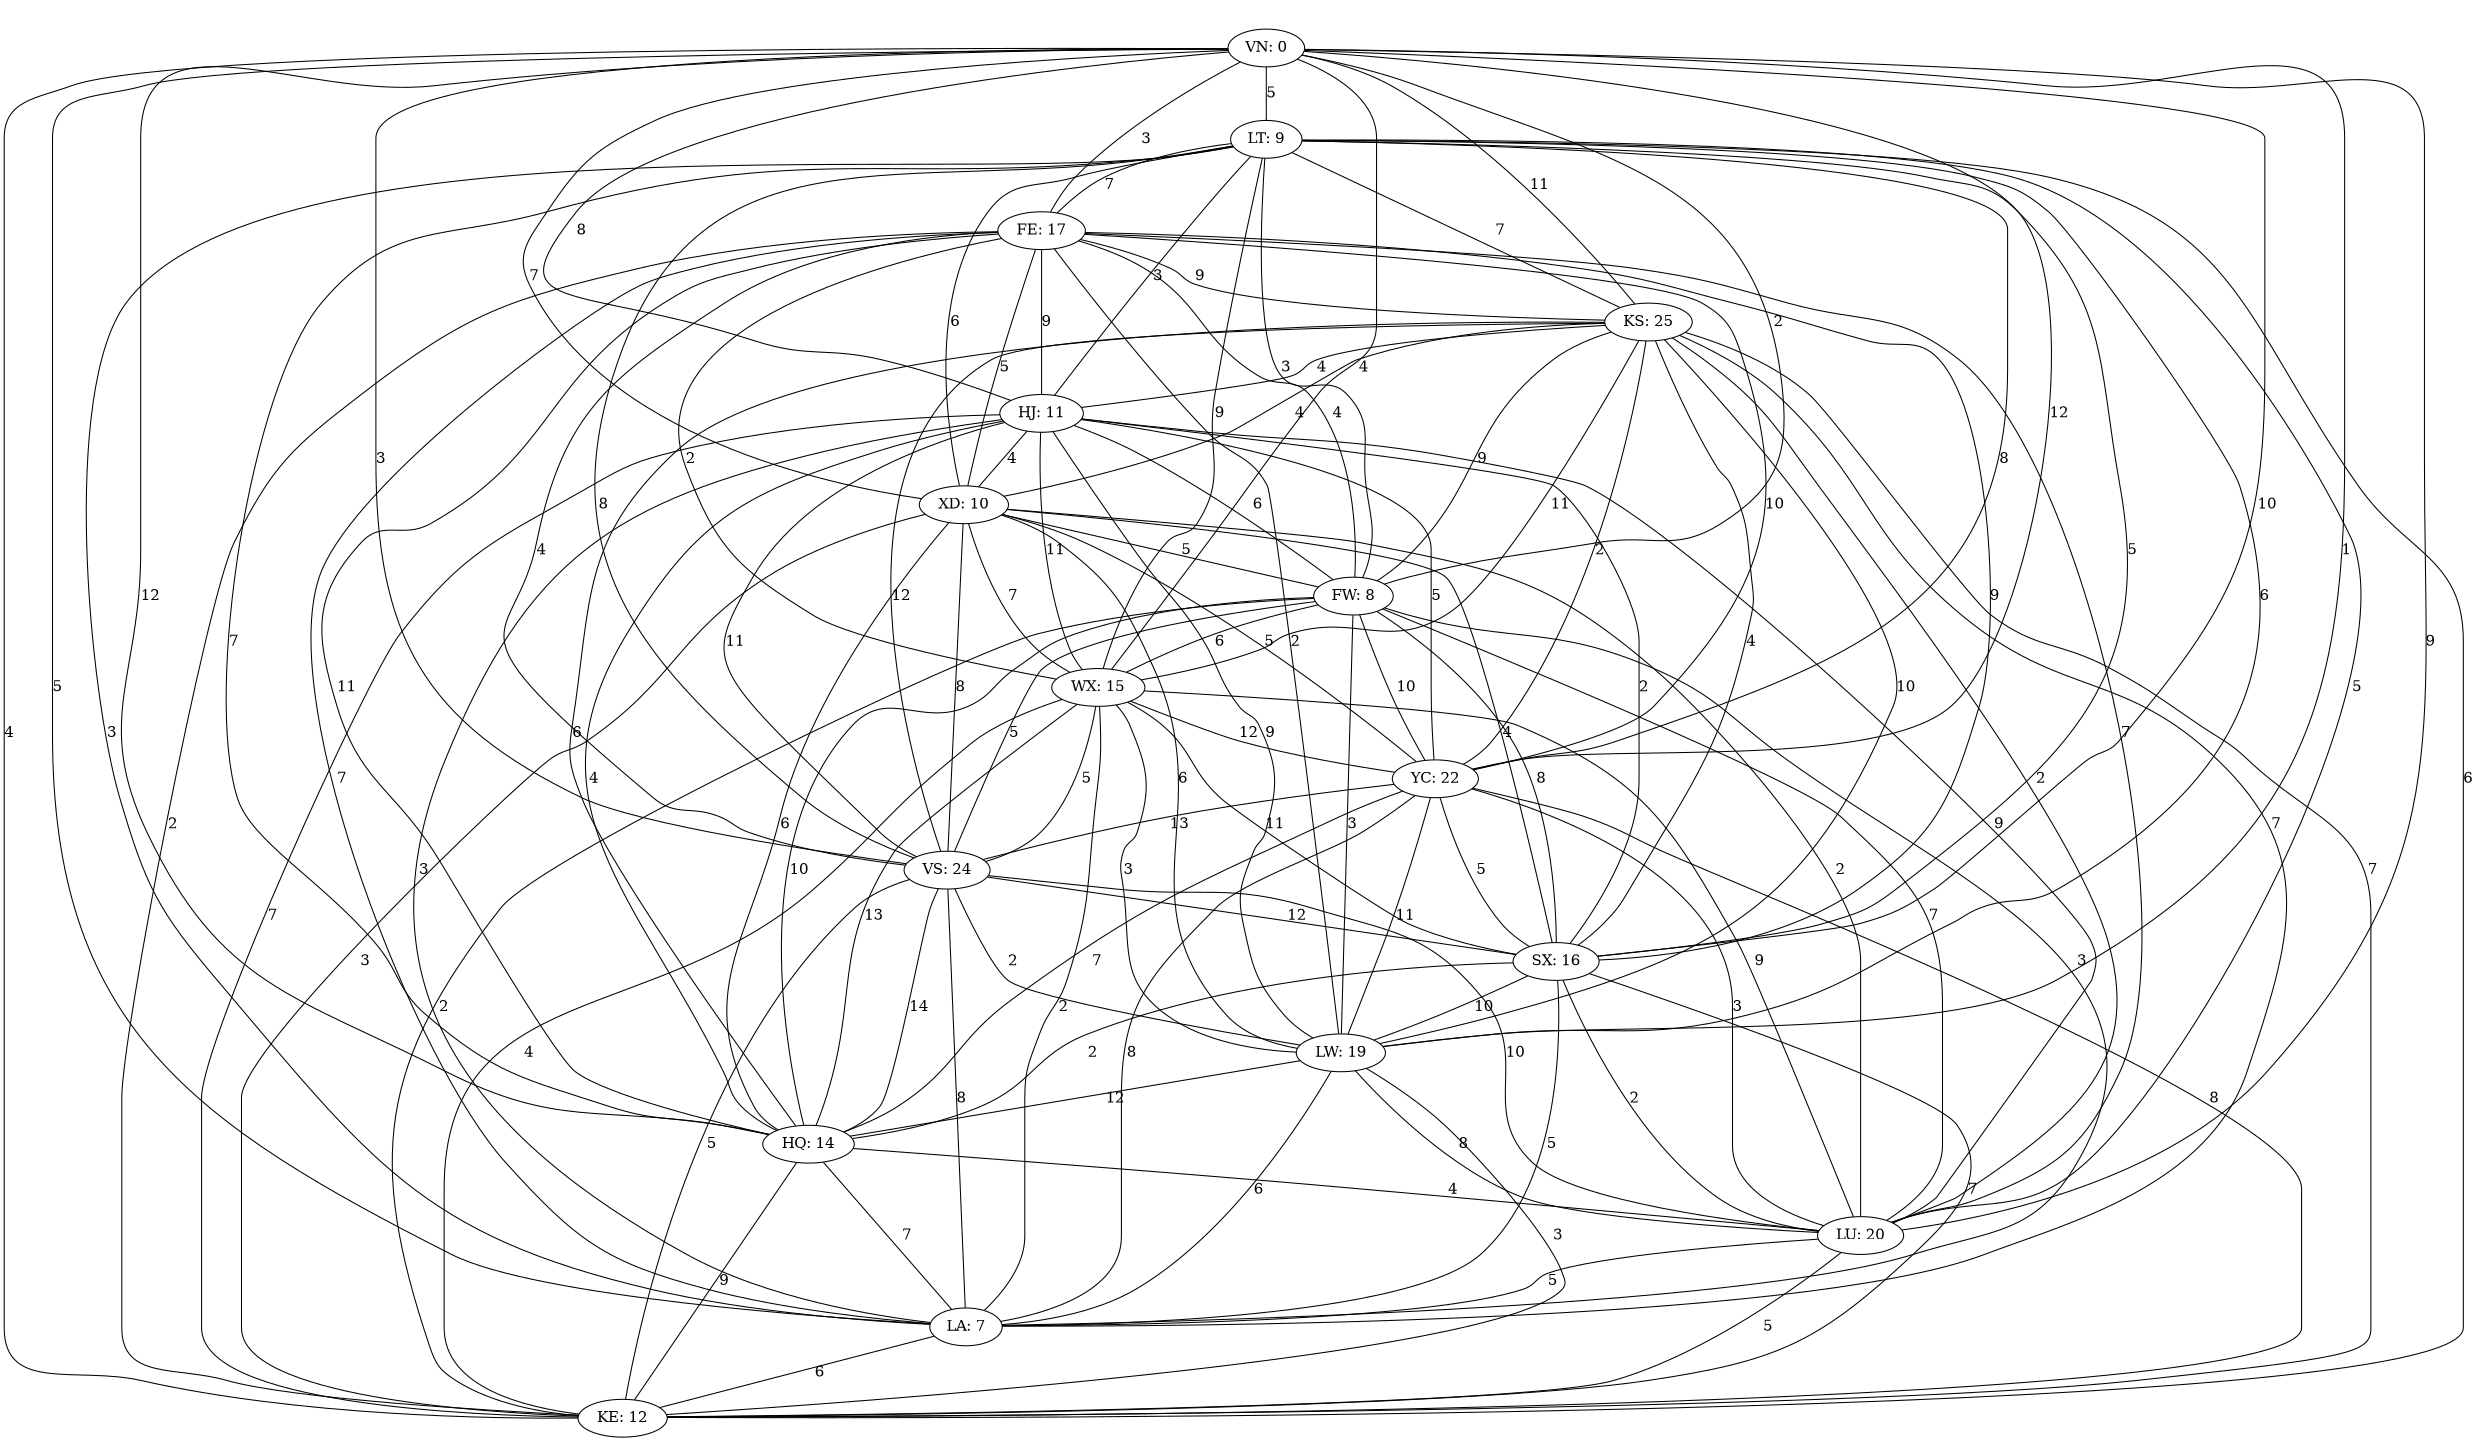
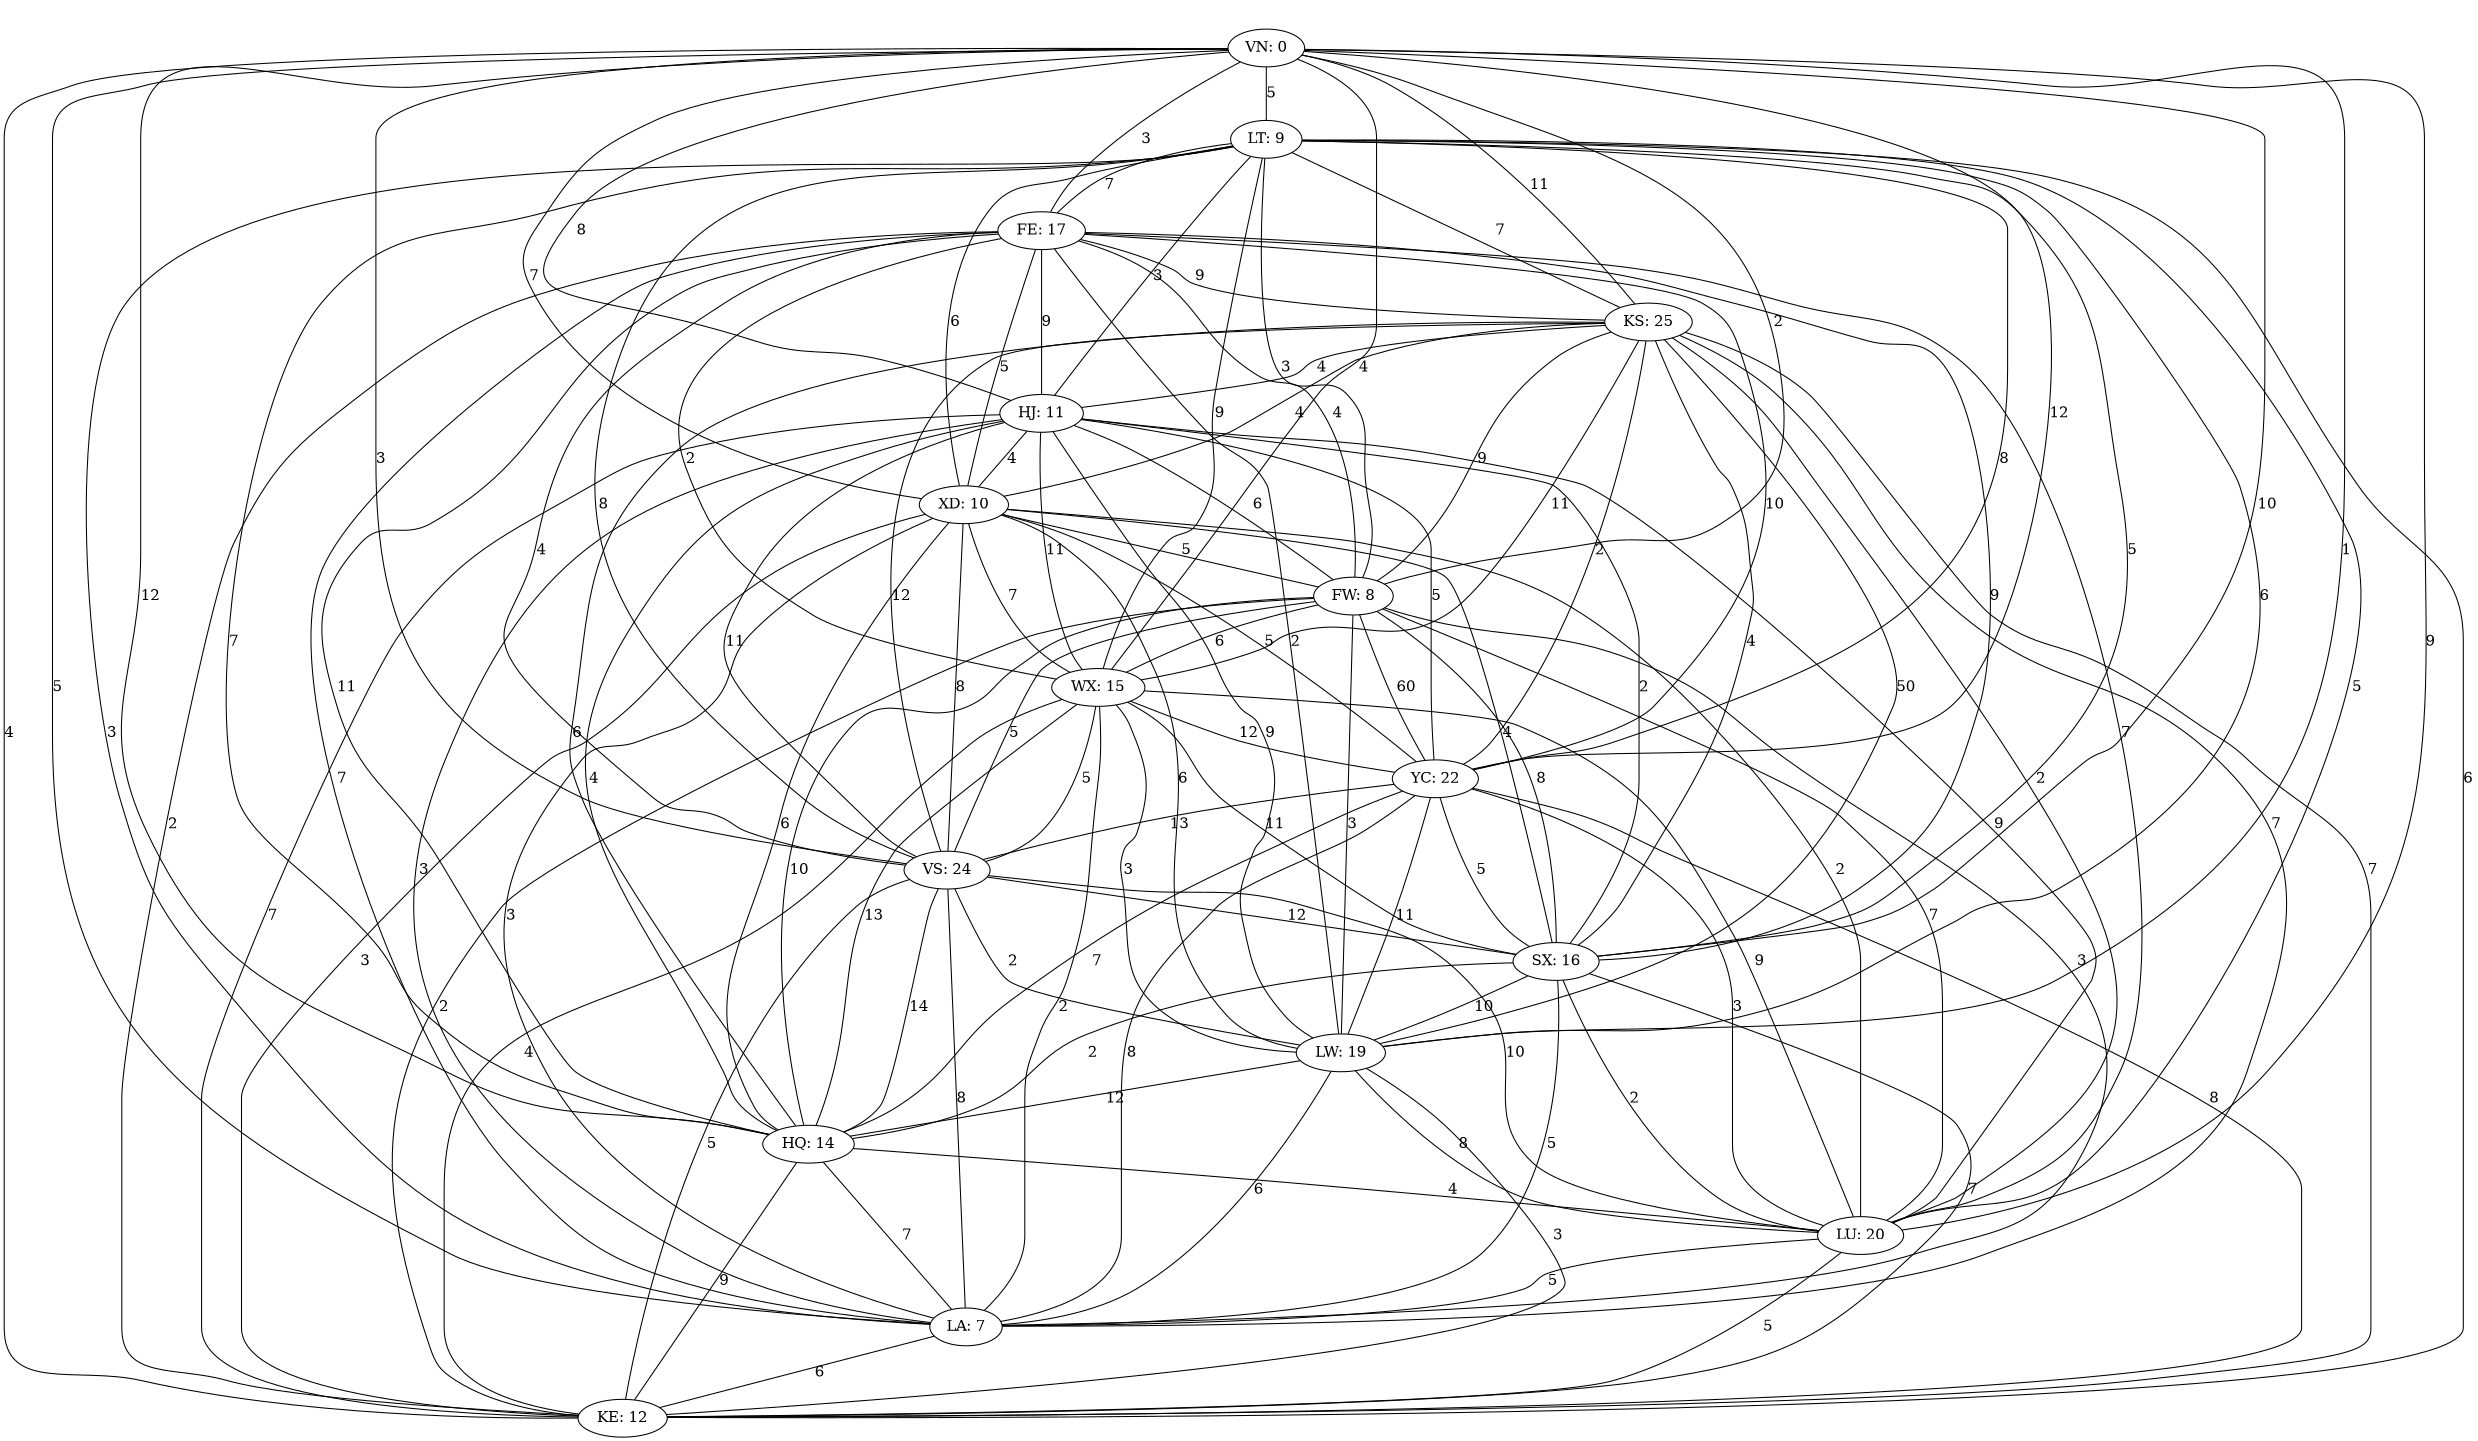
(1406, 687) -> (1406, 687)
(1906, 687) -> (1906, 687)
none -> (505, 924)
